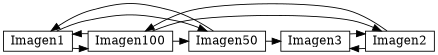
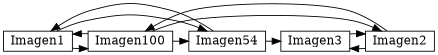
(227, 41) -> (227, 41)
